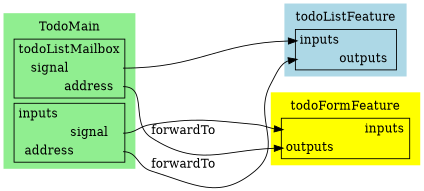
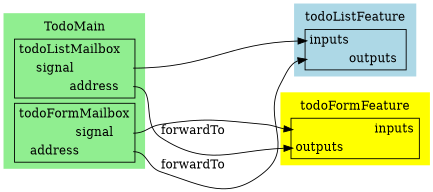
(39, 114) -> (75, 114)
